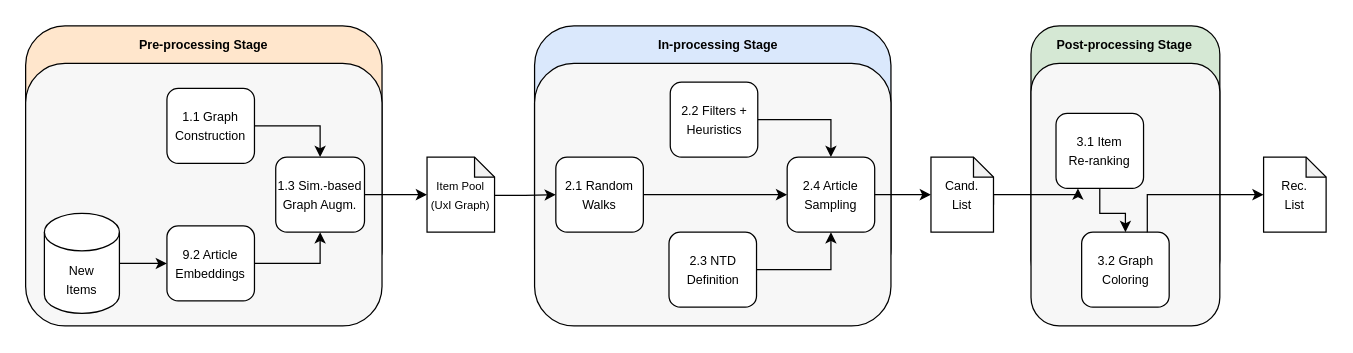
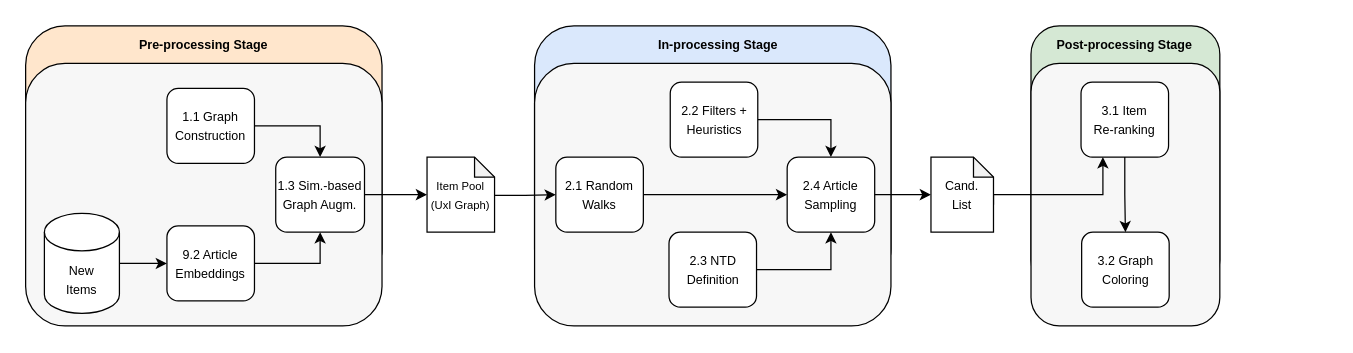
(1099, 151) -> (1124, 119)
(1182, 194) -> none
(1294, 194) -> none
